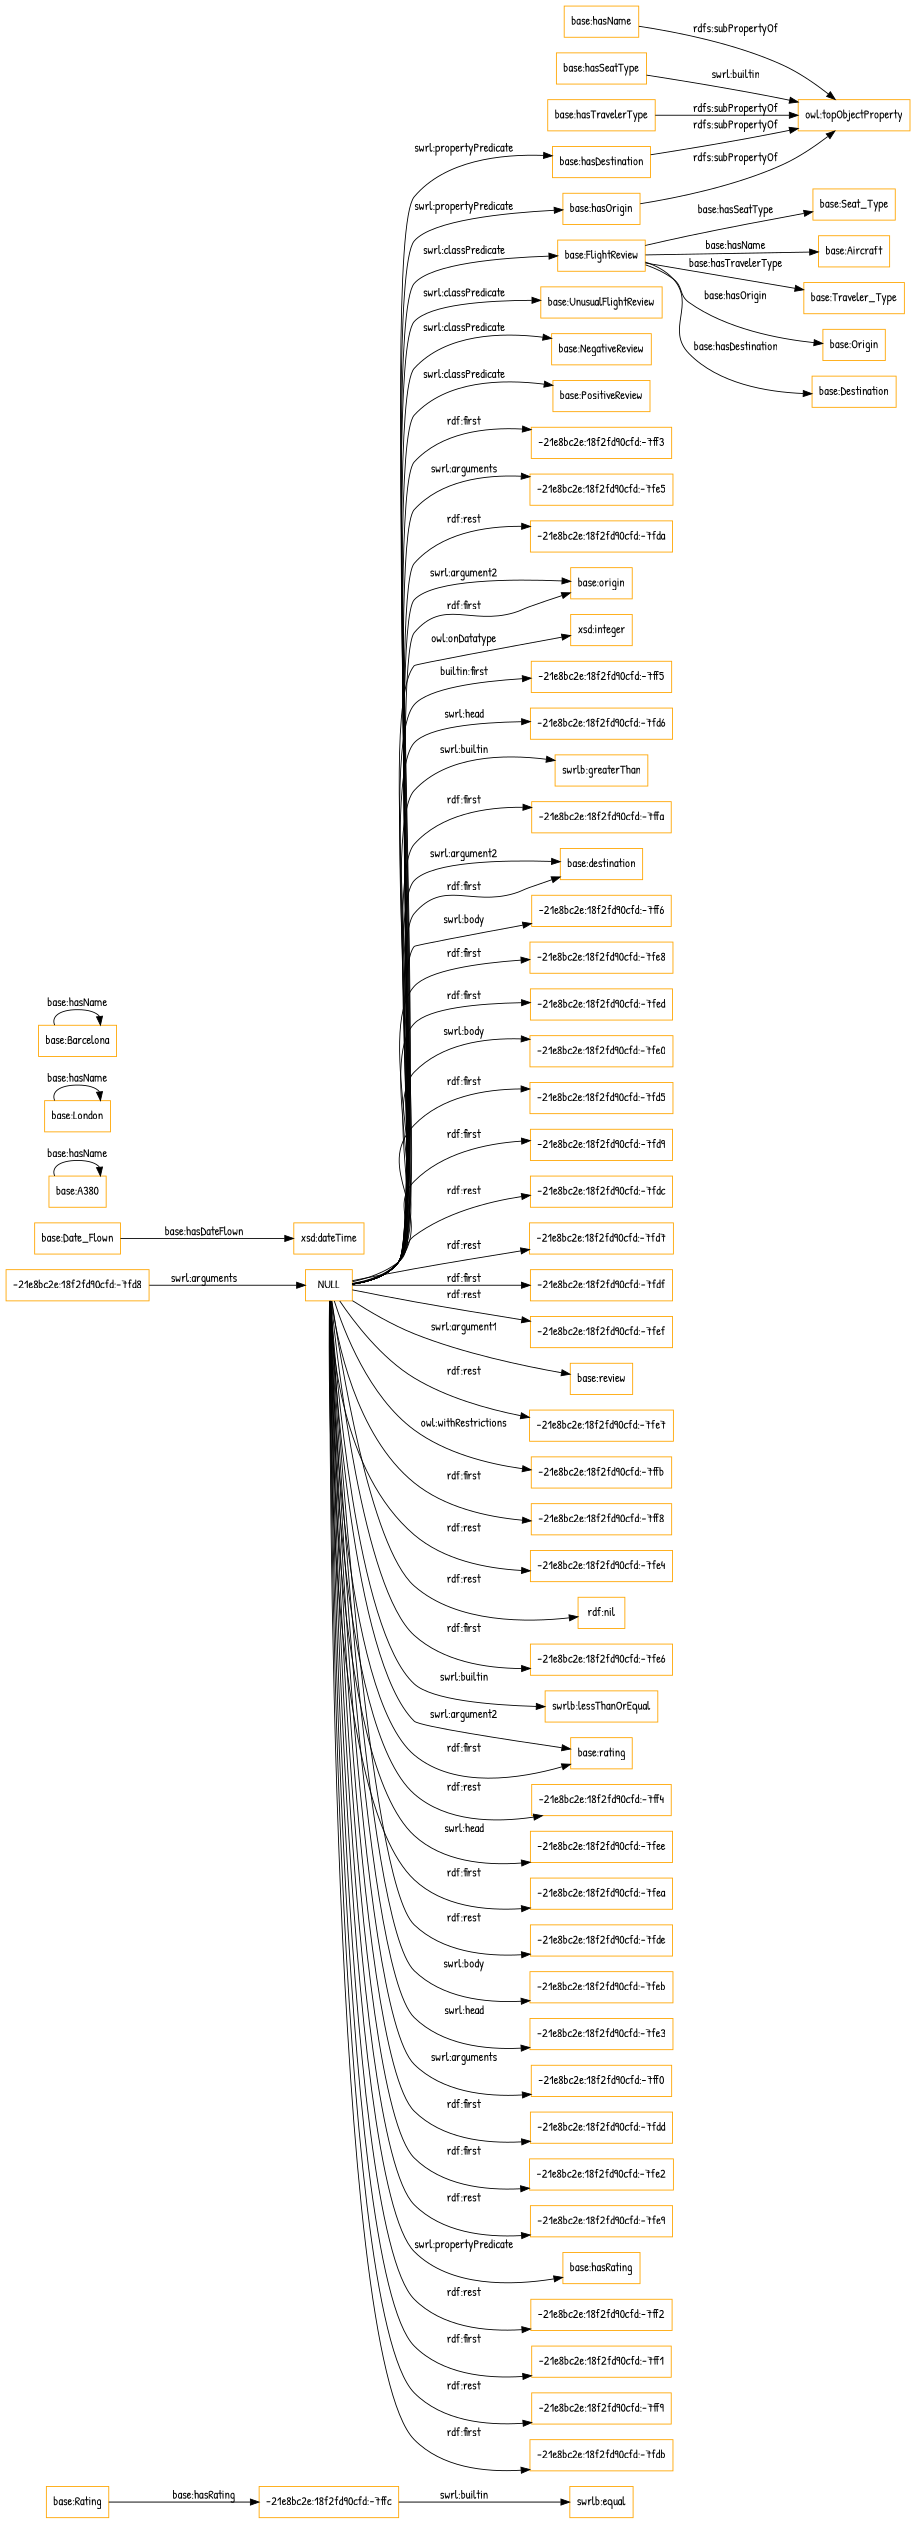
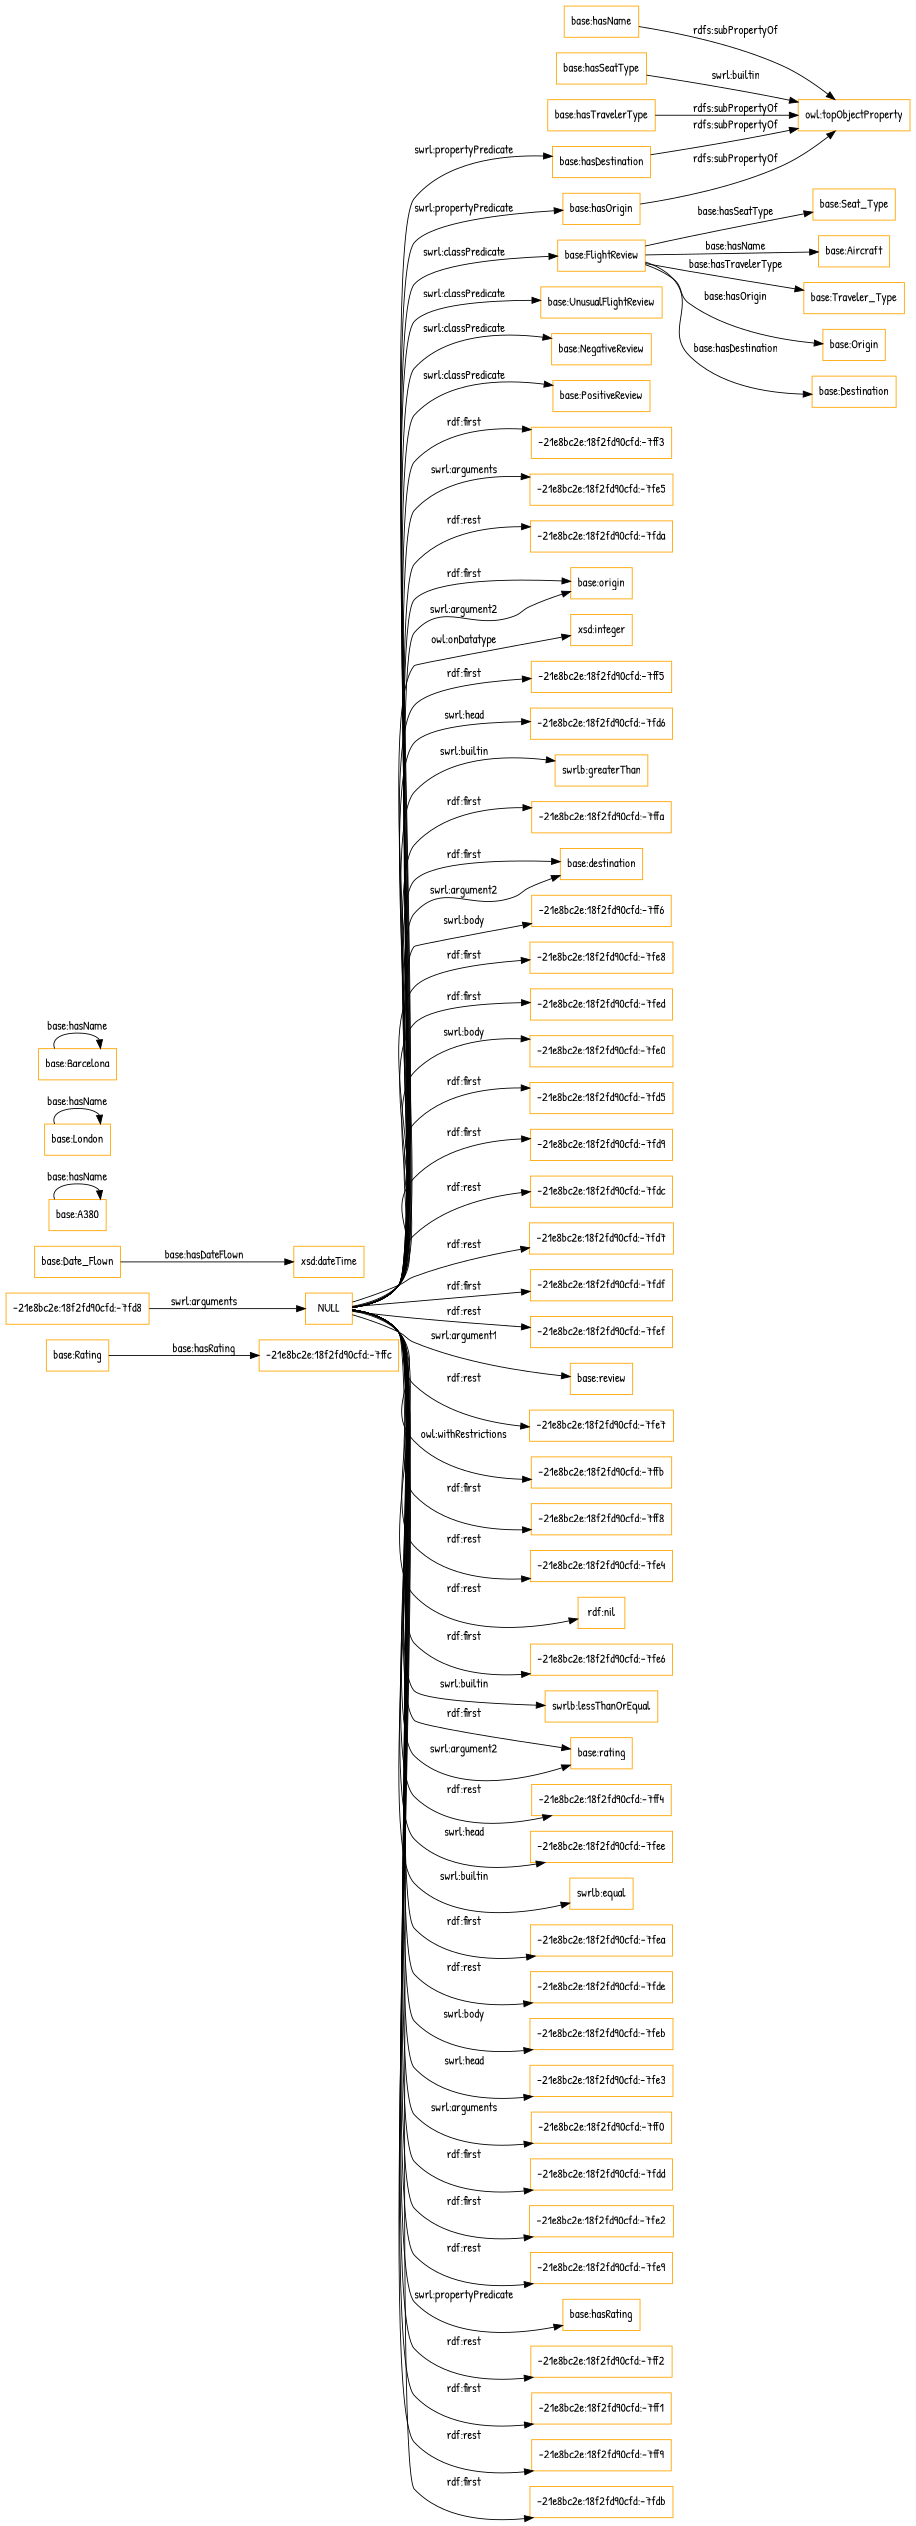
(464, 672) -> (464, 674)
(480, 2502) -> (402, 1659)
